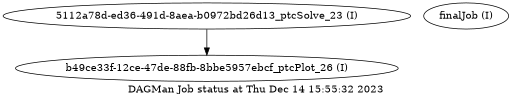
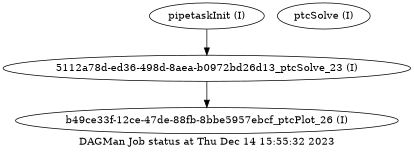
(207, 16) -> (207, 68)
none -> (207, 16)
(466, 16) -> (324, 16)
